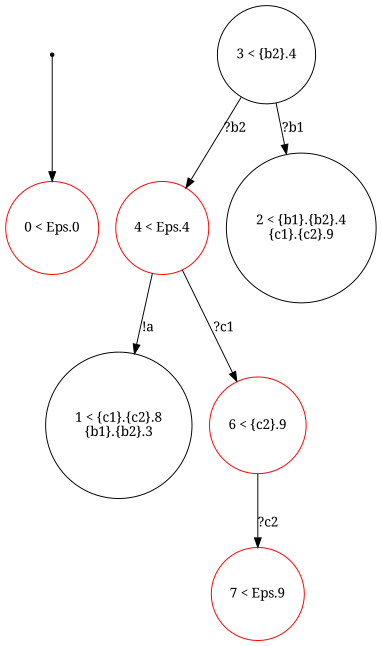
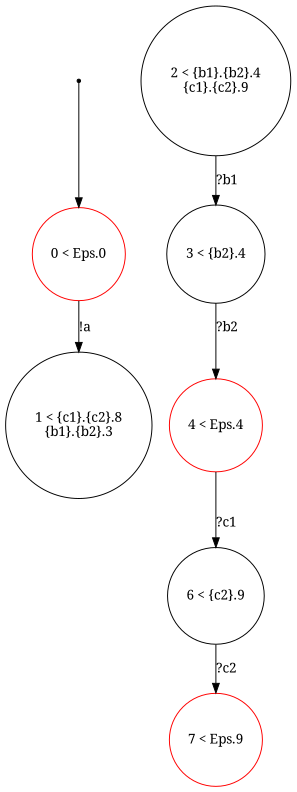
(280, 124) -> (216, 176)
(144, 309) -> (79, 322)
(258, 425) -> (216, 596)
